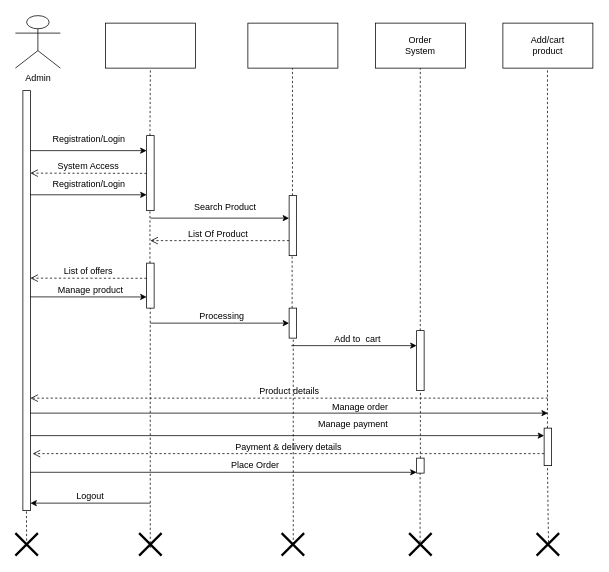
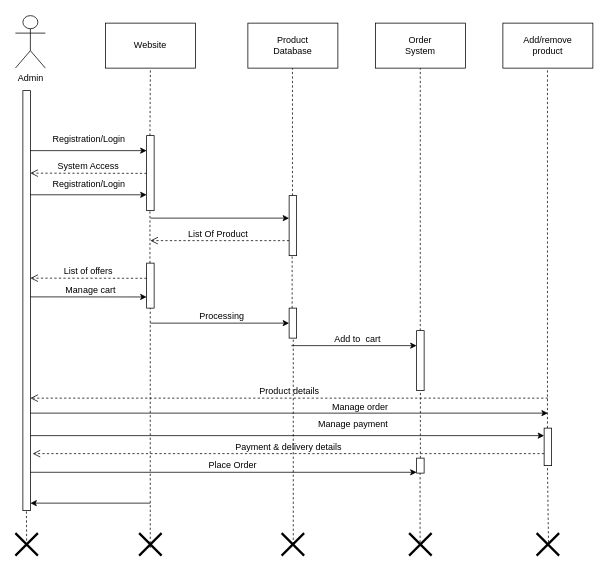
(38, 42) -> (30, 42)
none -> (150, 45)
none -> (293, 45)
(548, 45) -> (548, 45)
(225, 207) -> none
(91, 290) -> (91, 290)
(255, 465) -> (233, 465)
(90, 496) -> none
